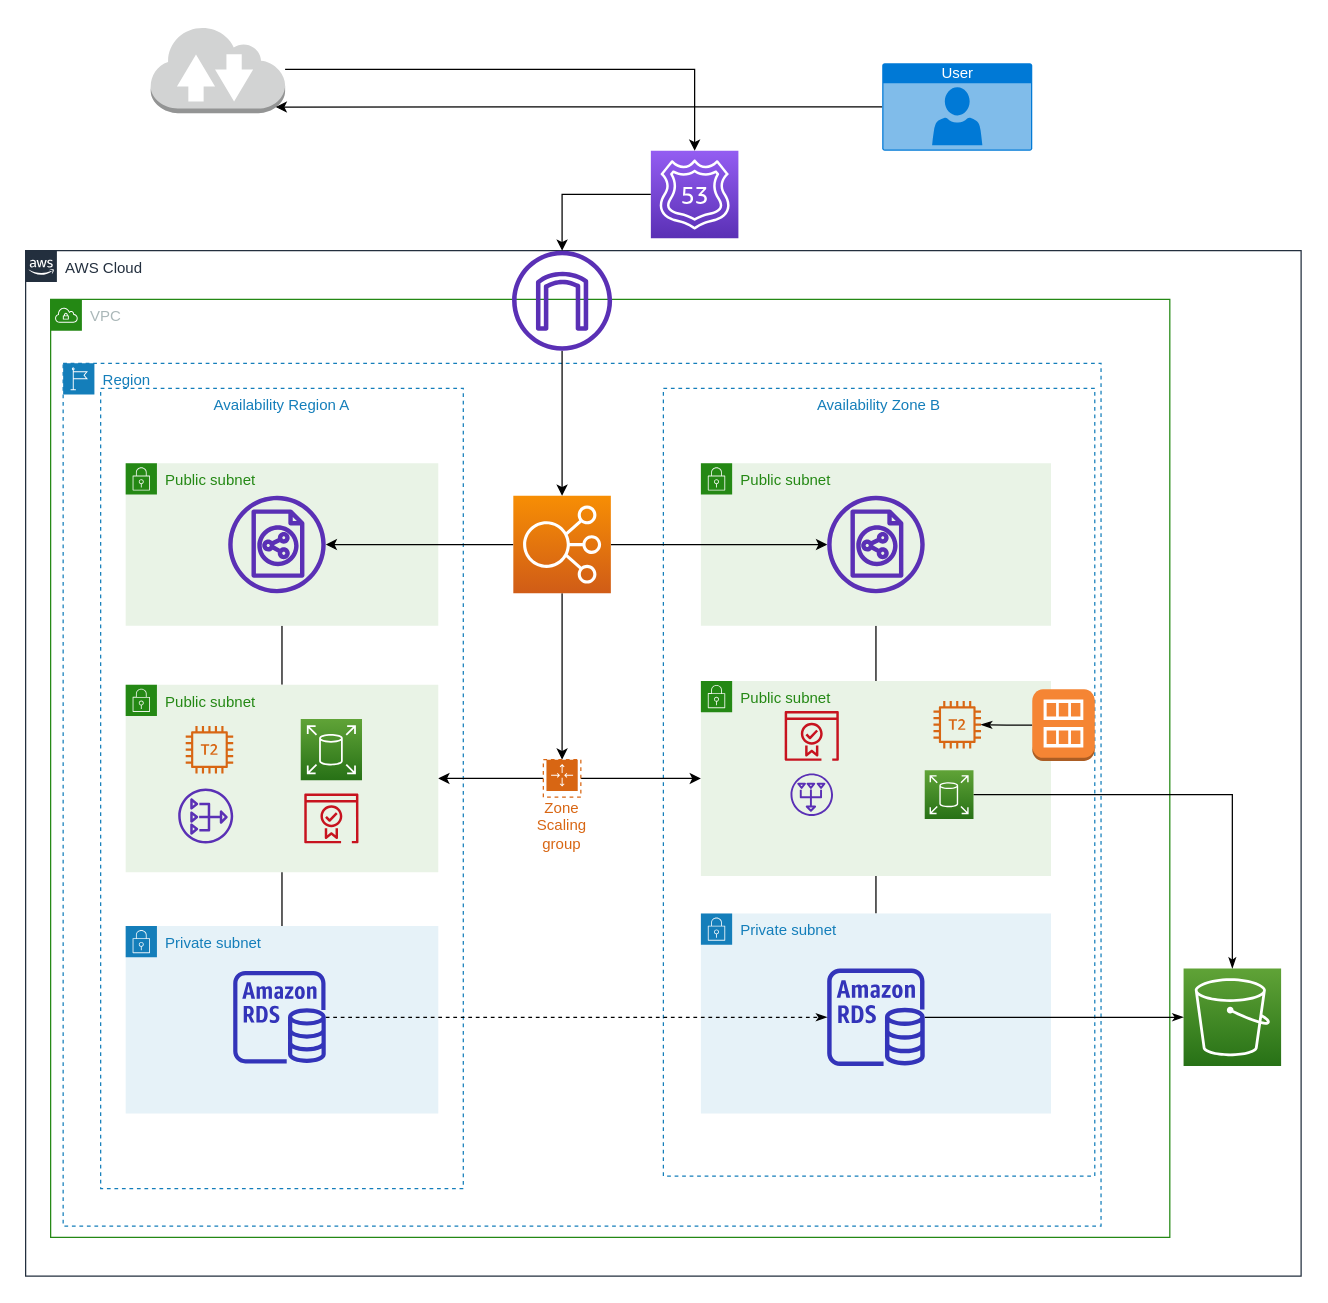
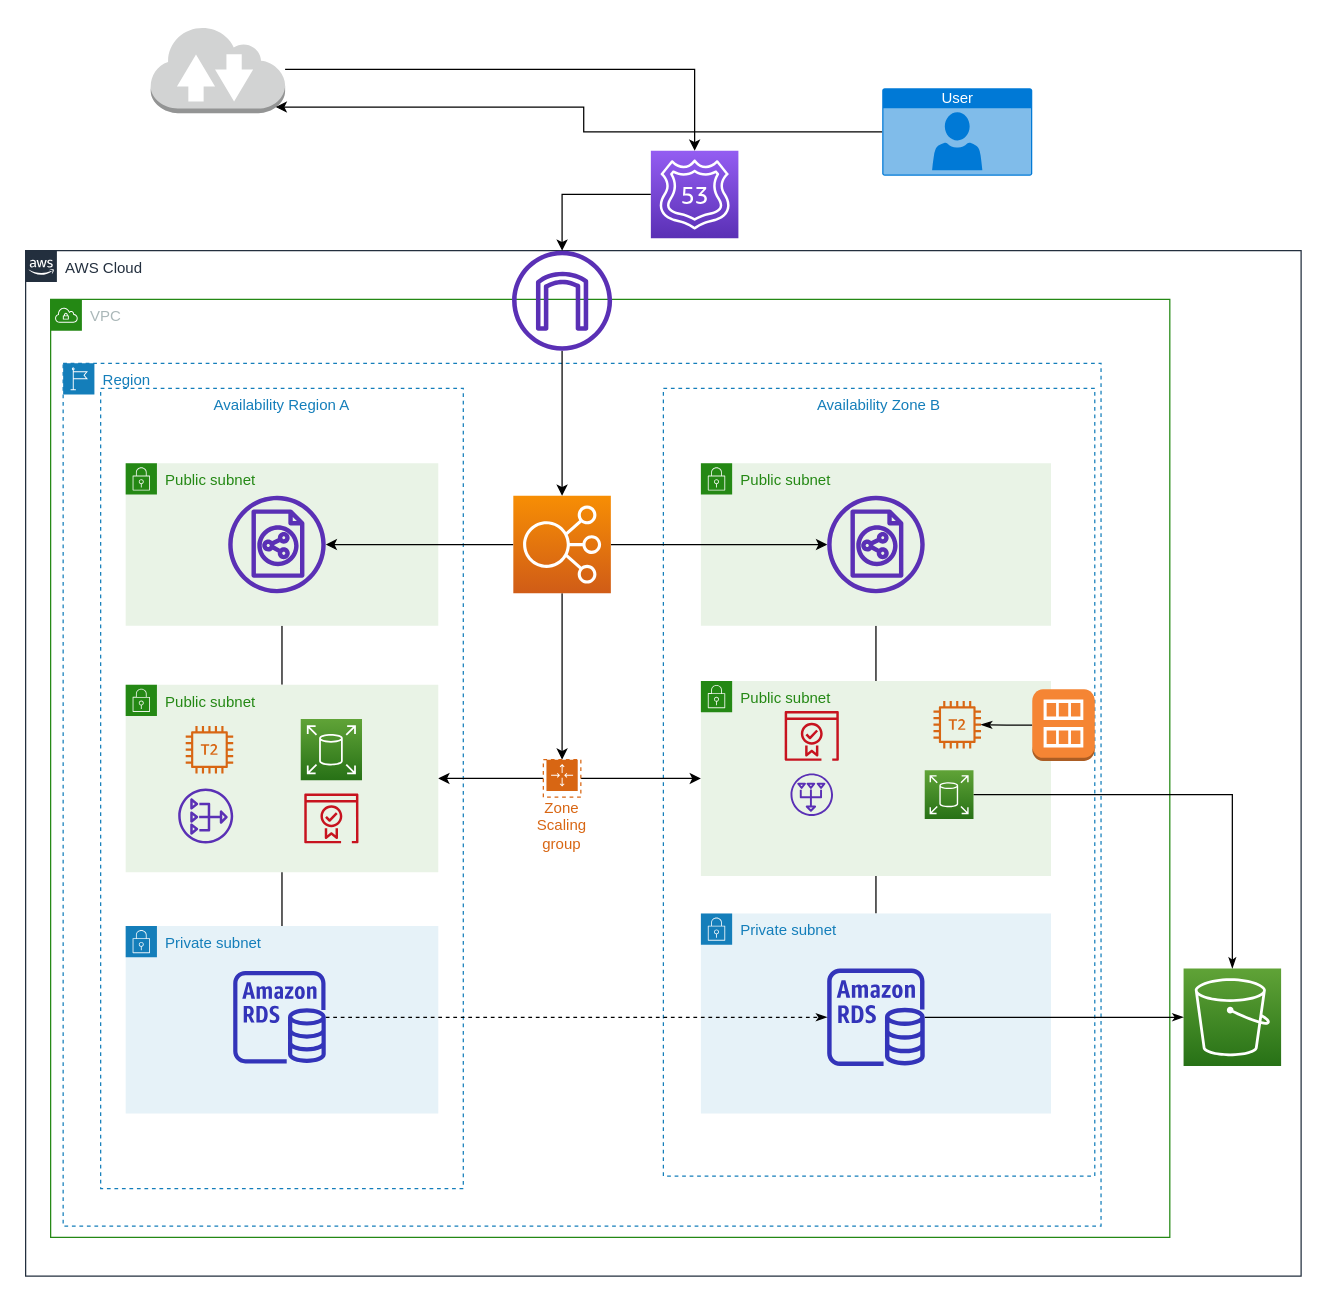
(957, 107) -> (957, 132)
